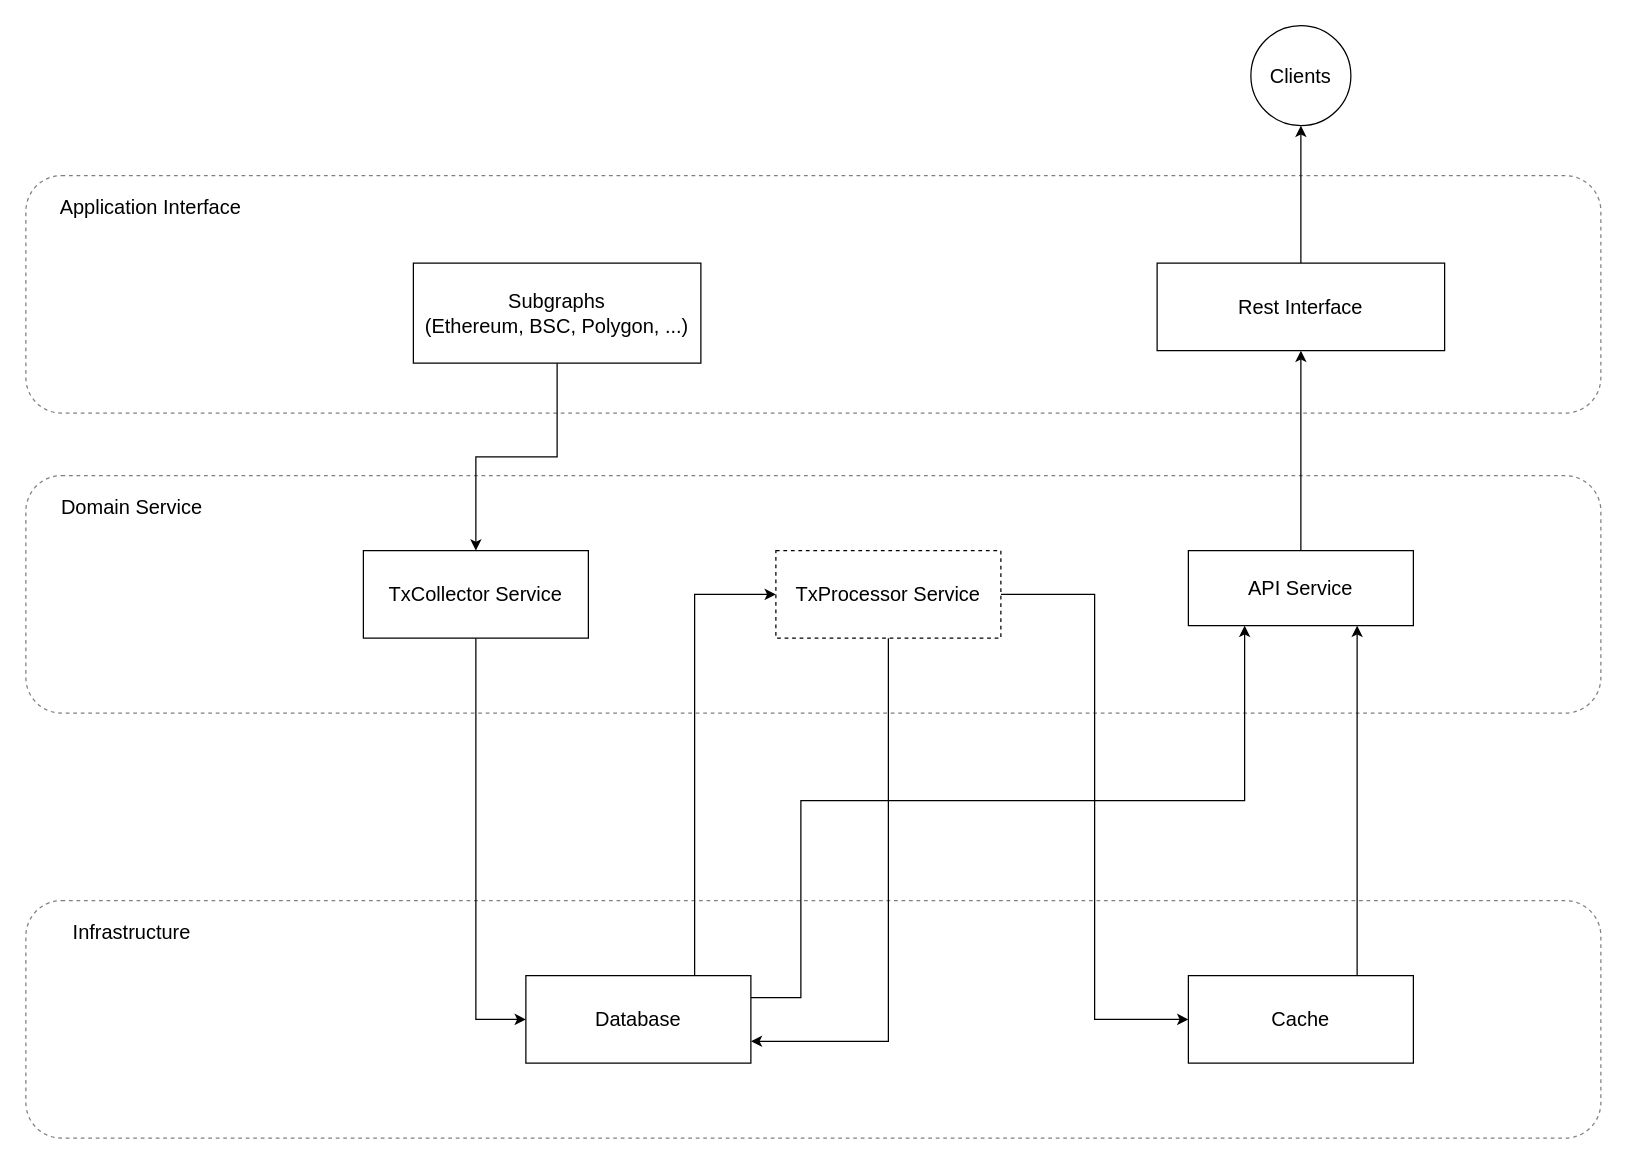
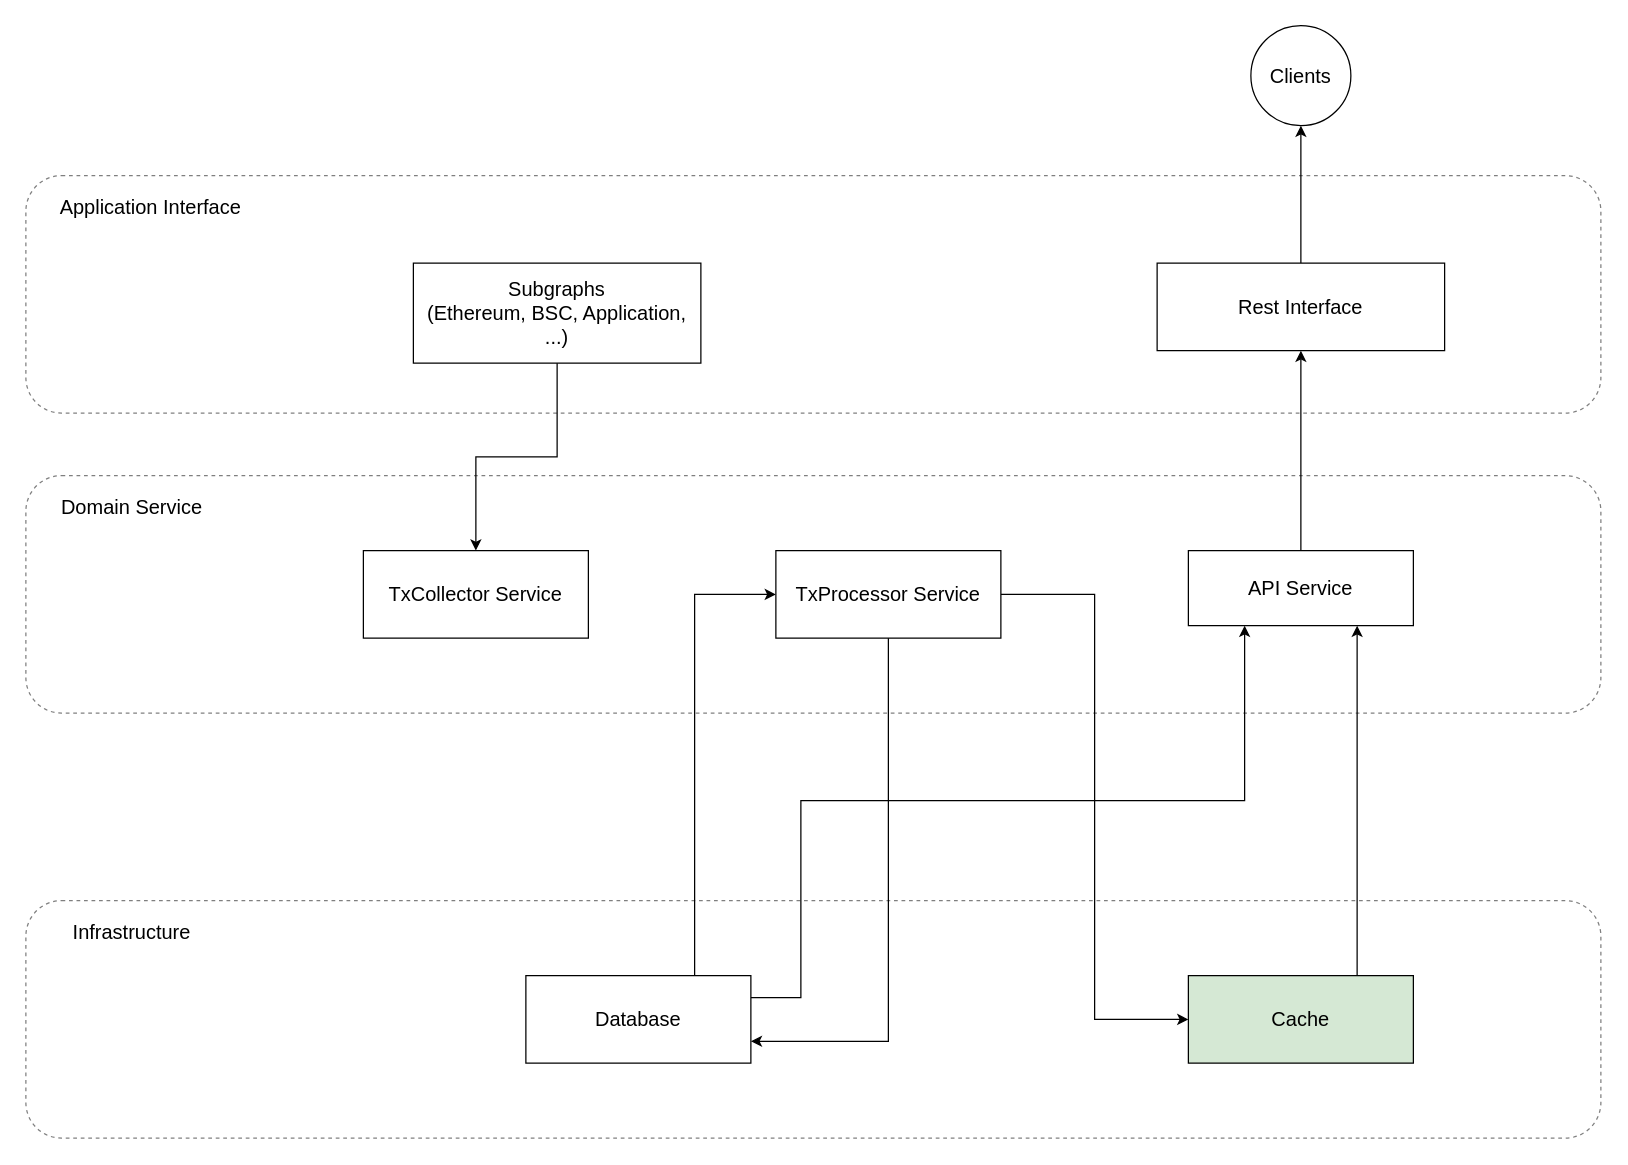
(557, 313) -> (557, 313)
(888, 594) -> (888, 594)
(476, 849) -> none
(1301, 1019) -> (1301, 1019)
